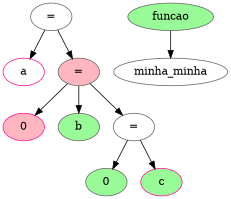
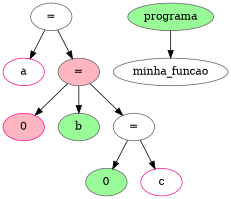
(171, 17) -> (171, 17)
(171, 72) -> (171, 72)
(161, 182) -> (161, 182)
